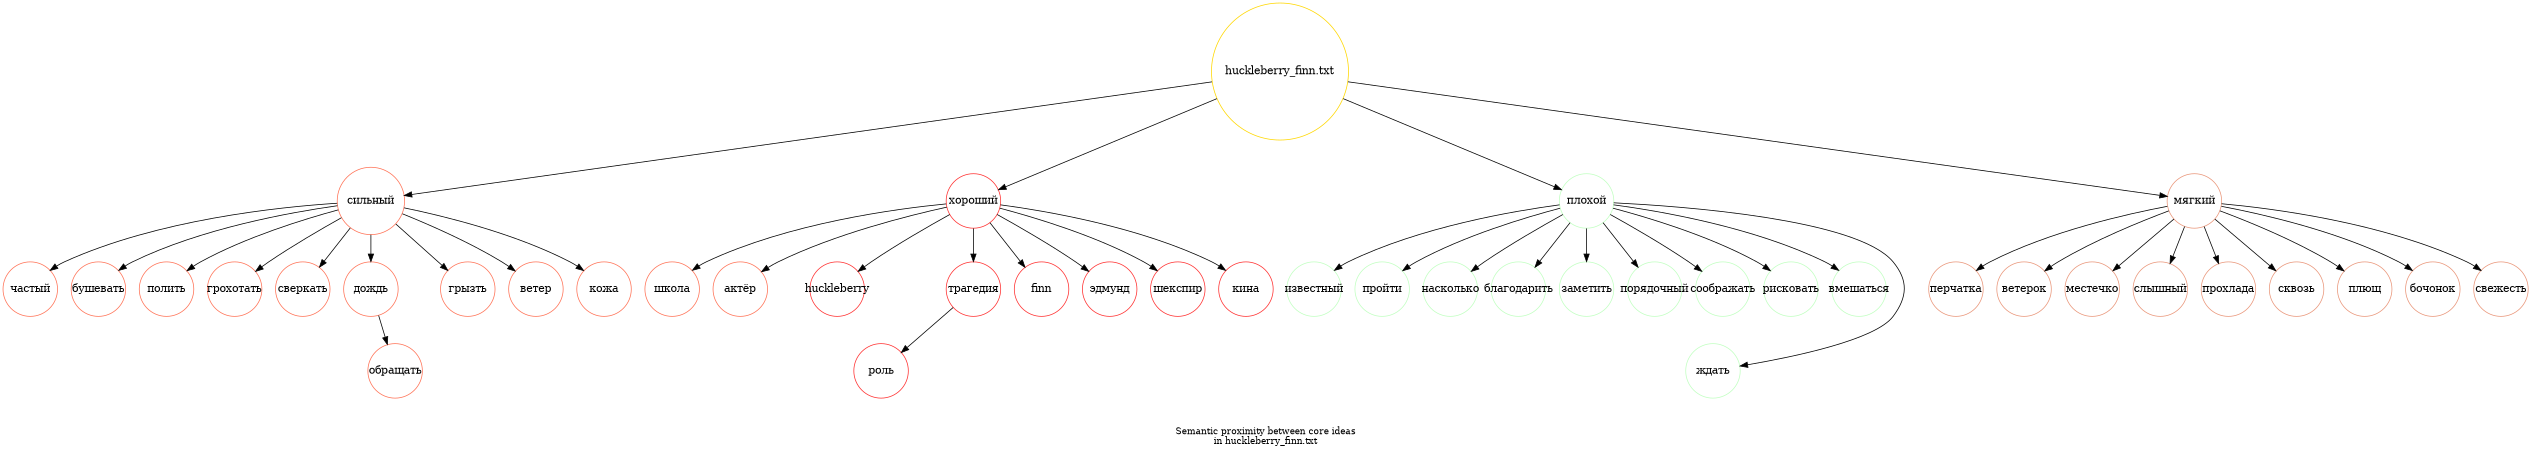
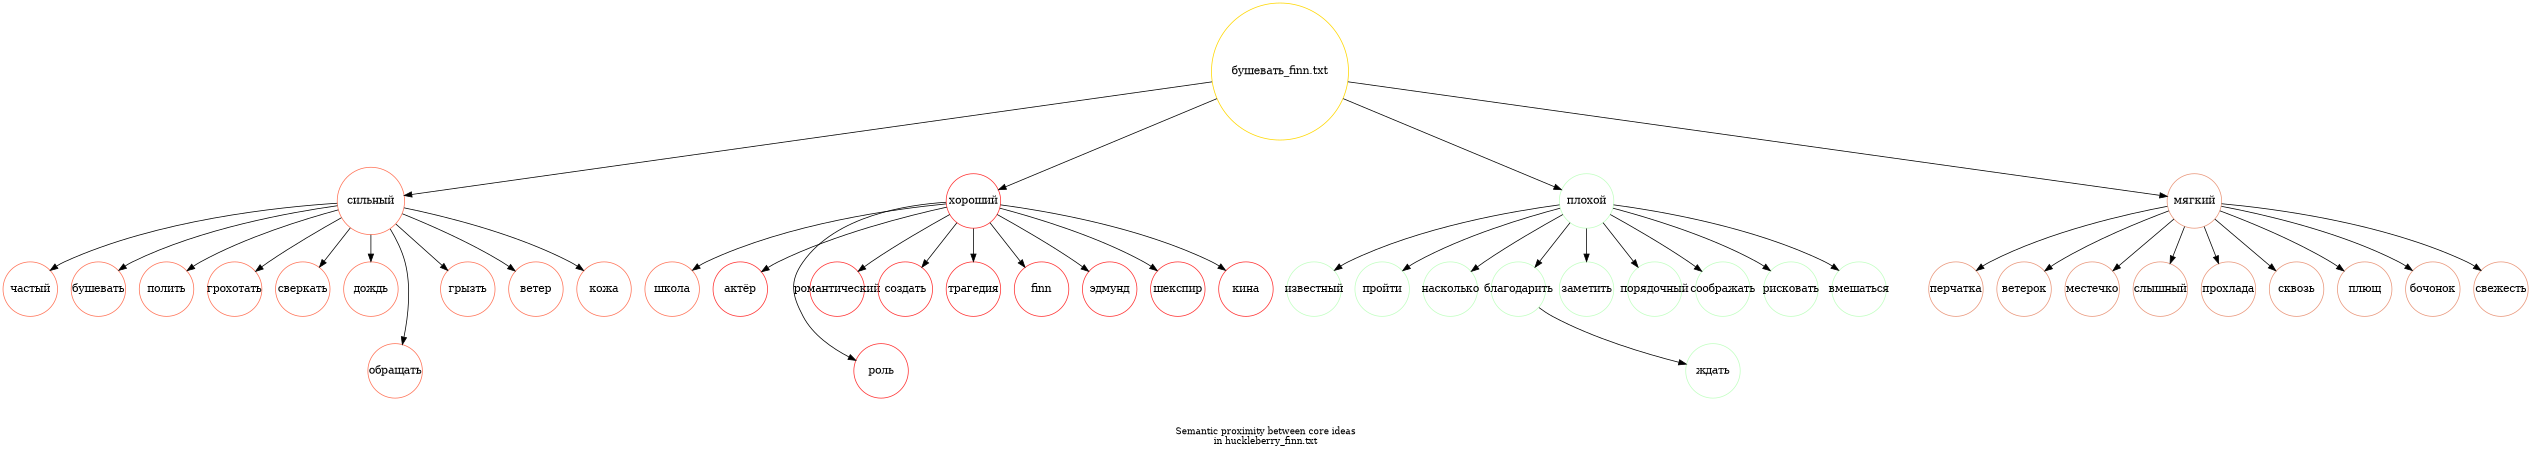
(1280, 72) -> (1280, 72)
(1862, 242) -> (1607, 340)
(740, 289) -> (740, 289)
(837, 289) -> (837, 289)
none -> (905, 289)
(382, 326) -> (408, 281)
(930, 327) -> (811, 253)
